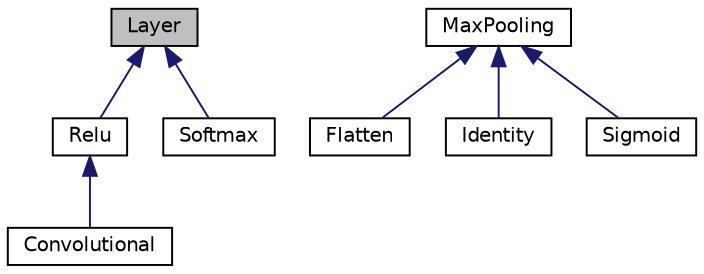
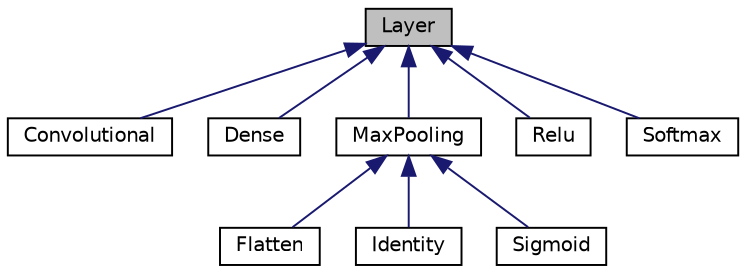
none -> (409, 92)
none -> (254, 137)
(90, 202) -> (243, 84)
